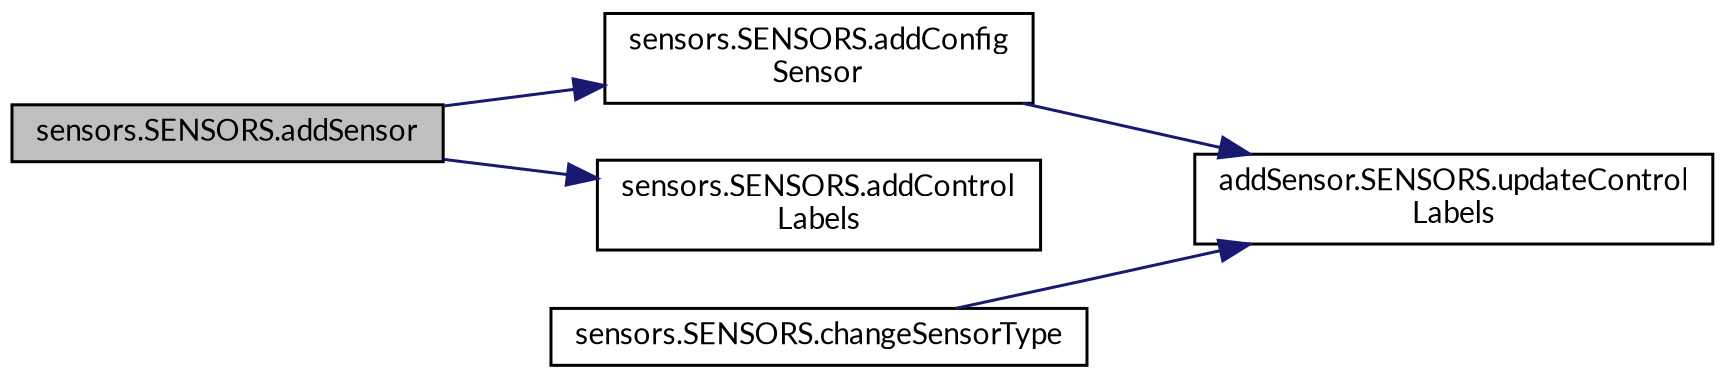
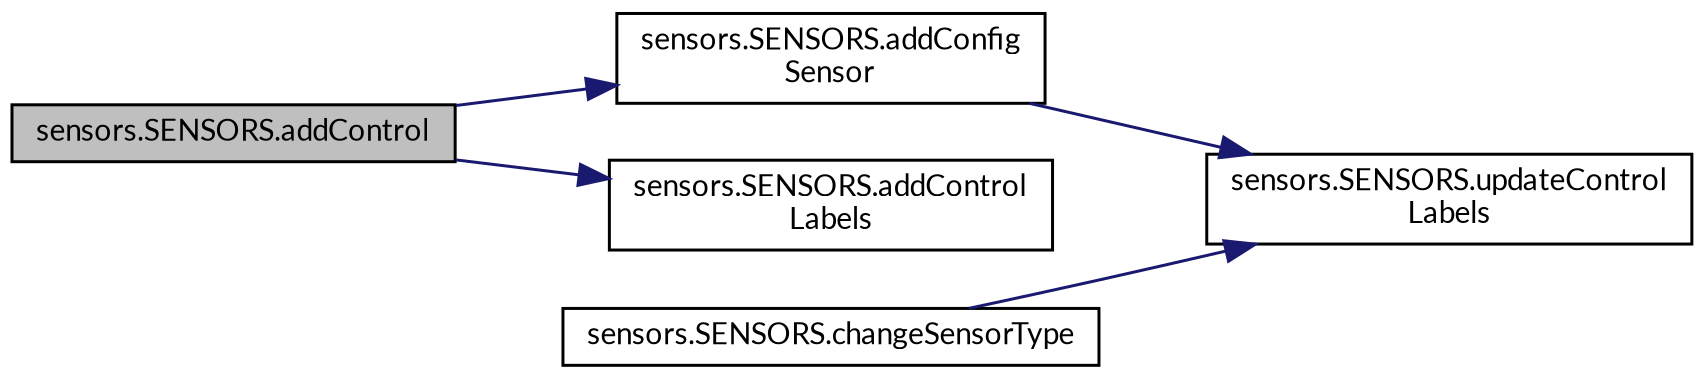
(228, 133) -> (234, 133)
(1454, 199) -> (1449, 199)
